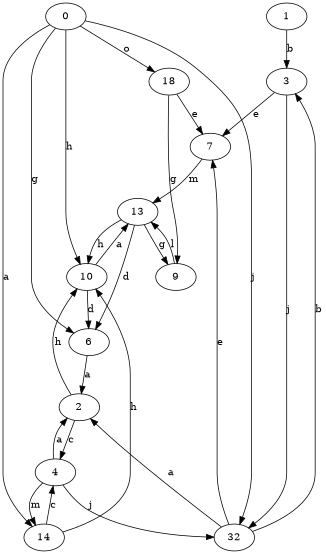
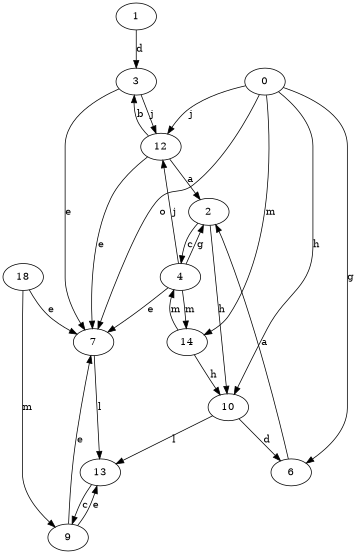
(114, 47) -> (159, 199)
(290, 49) -> (140, 49)
(174, 179) -> (28, 407)
(194, 179) -> (100, 407)
(101, 234) -> none
(119, 244) -> (174, 440)
(162, 244) -> (85, 505)
(173, 244) -> (96, 505)
(120, 275) -> none
(6, 277) -> (271, 212)
none -> (141, 309)
(60, 440) -> (201, 244)
none -> (75, 443)
(53, 505) -> (176, 310)
(234, 538) -> (161, 147)
